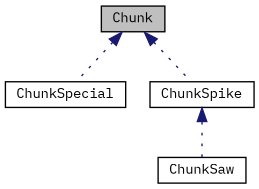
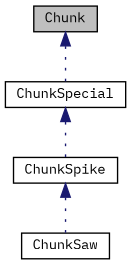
(172, 62) -> (66, 139)
